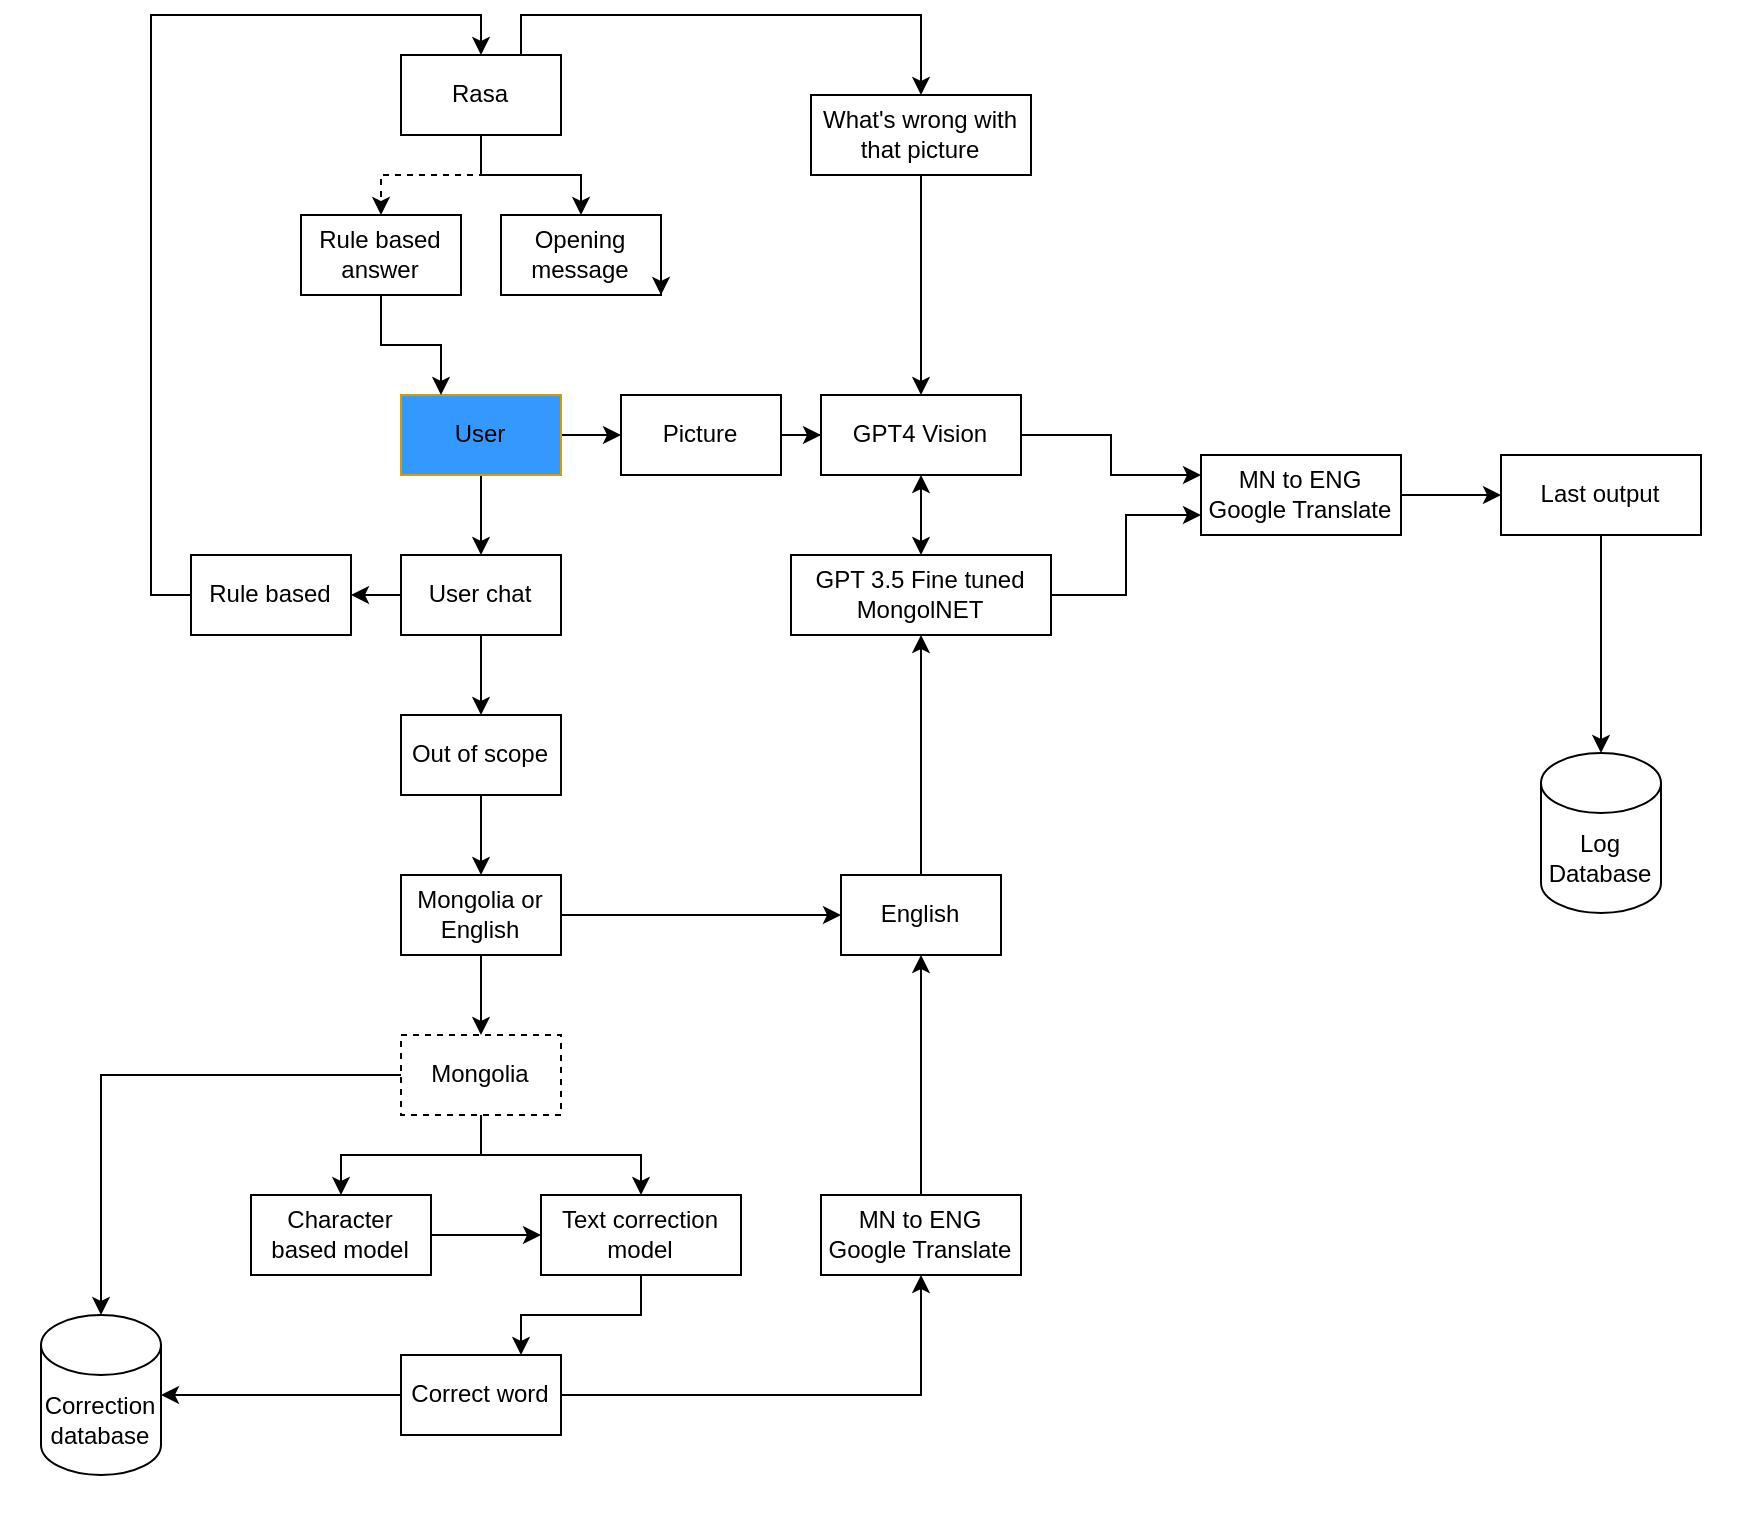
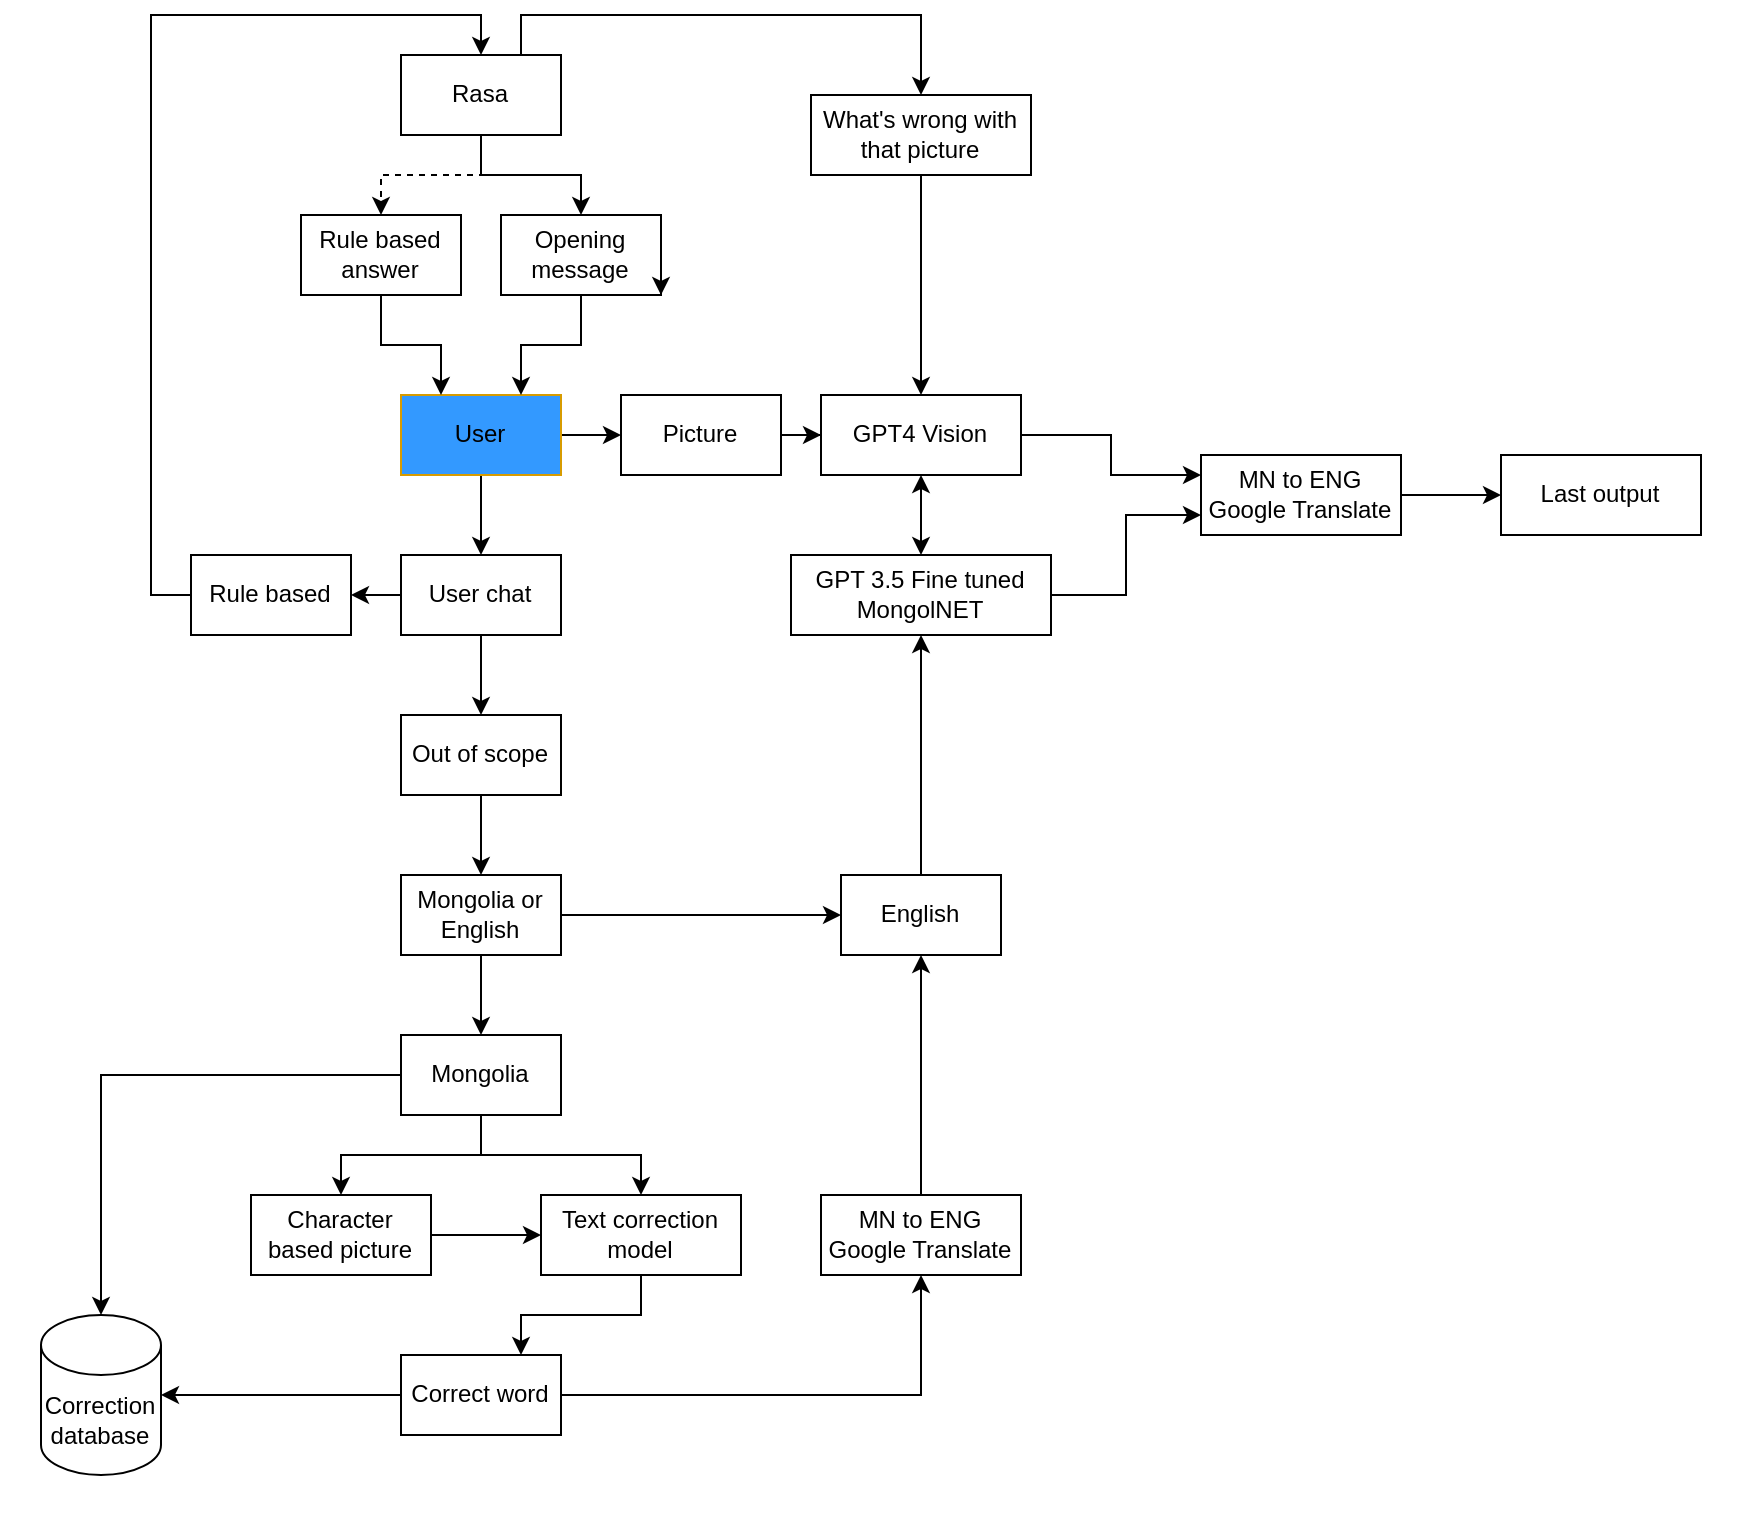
none -> (558, 345)
(1601, 637) -> none
(1601, 833) -> none
(481, 1075) -> (481, 1075)
(341, 1235) -> (341, 1235)
